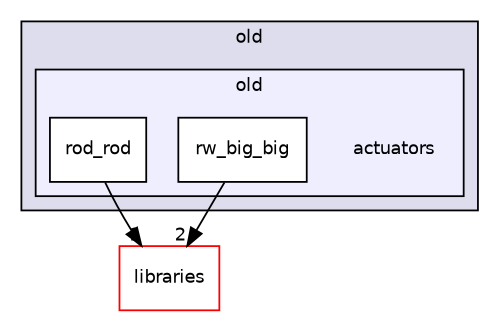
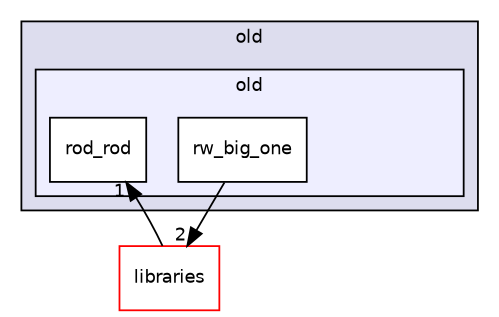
(243, 150) -> (243, 150)
(394, 150) -> none
(118, 207) -> (150, 222)
